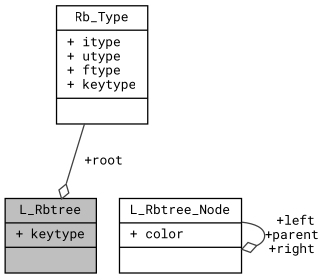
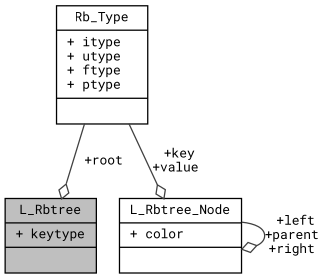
(102, 85) -> (94, 85)
none -> (143, 154)
